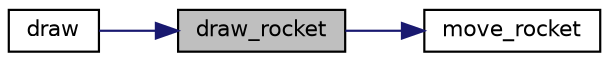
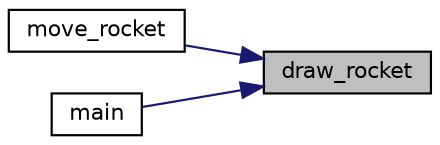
(54, 31) -> (97, 114)
(373, 31) -> (213, 50)
